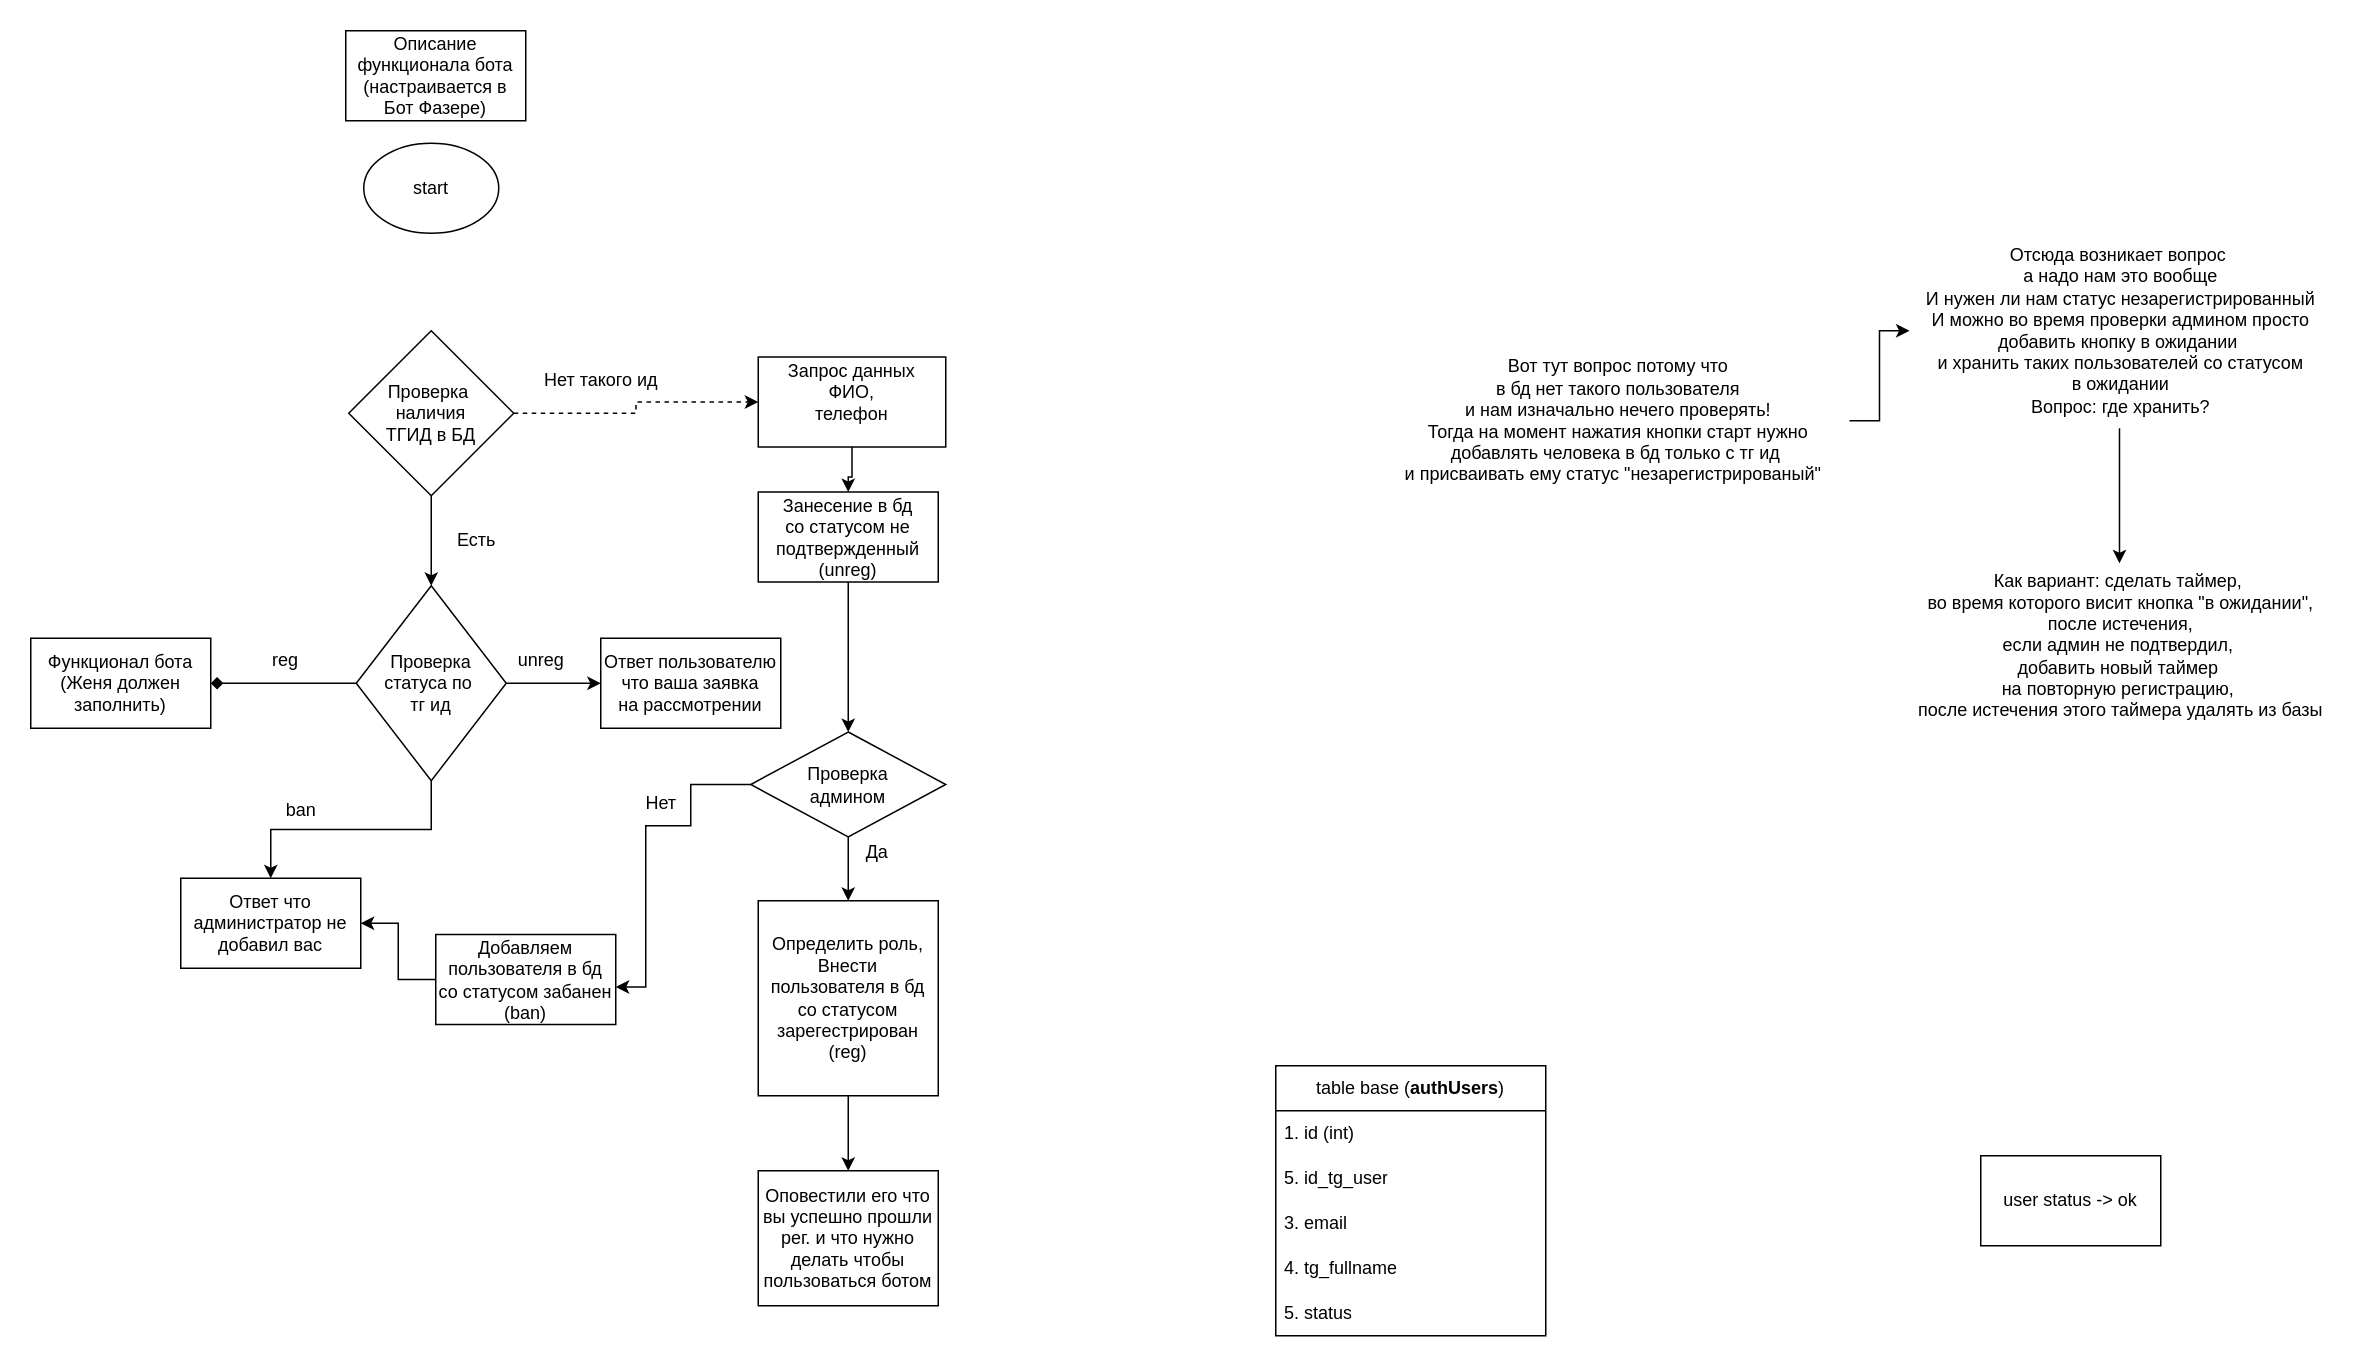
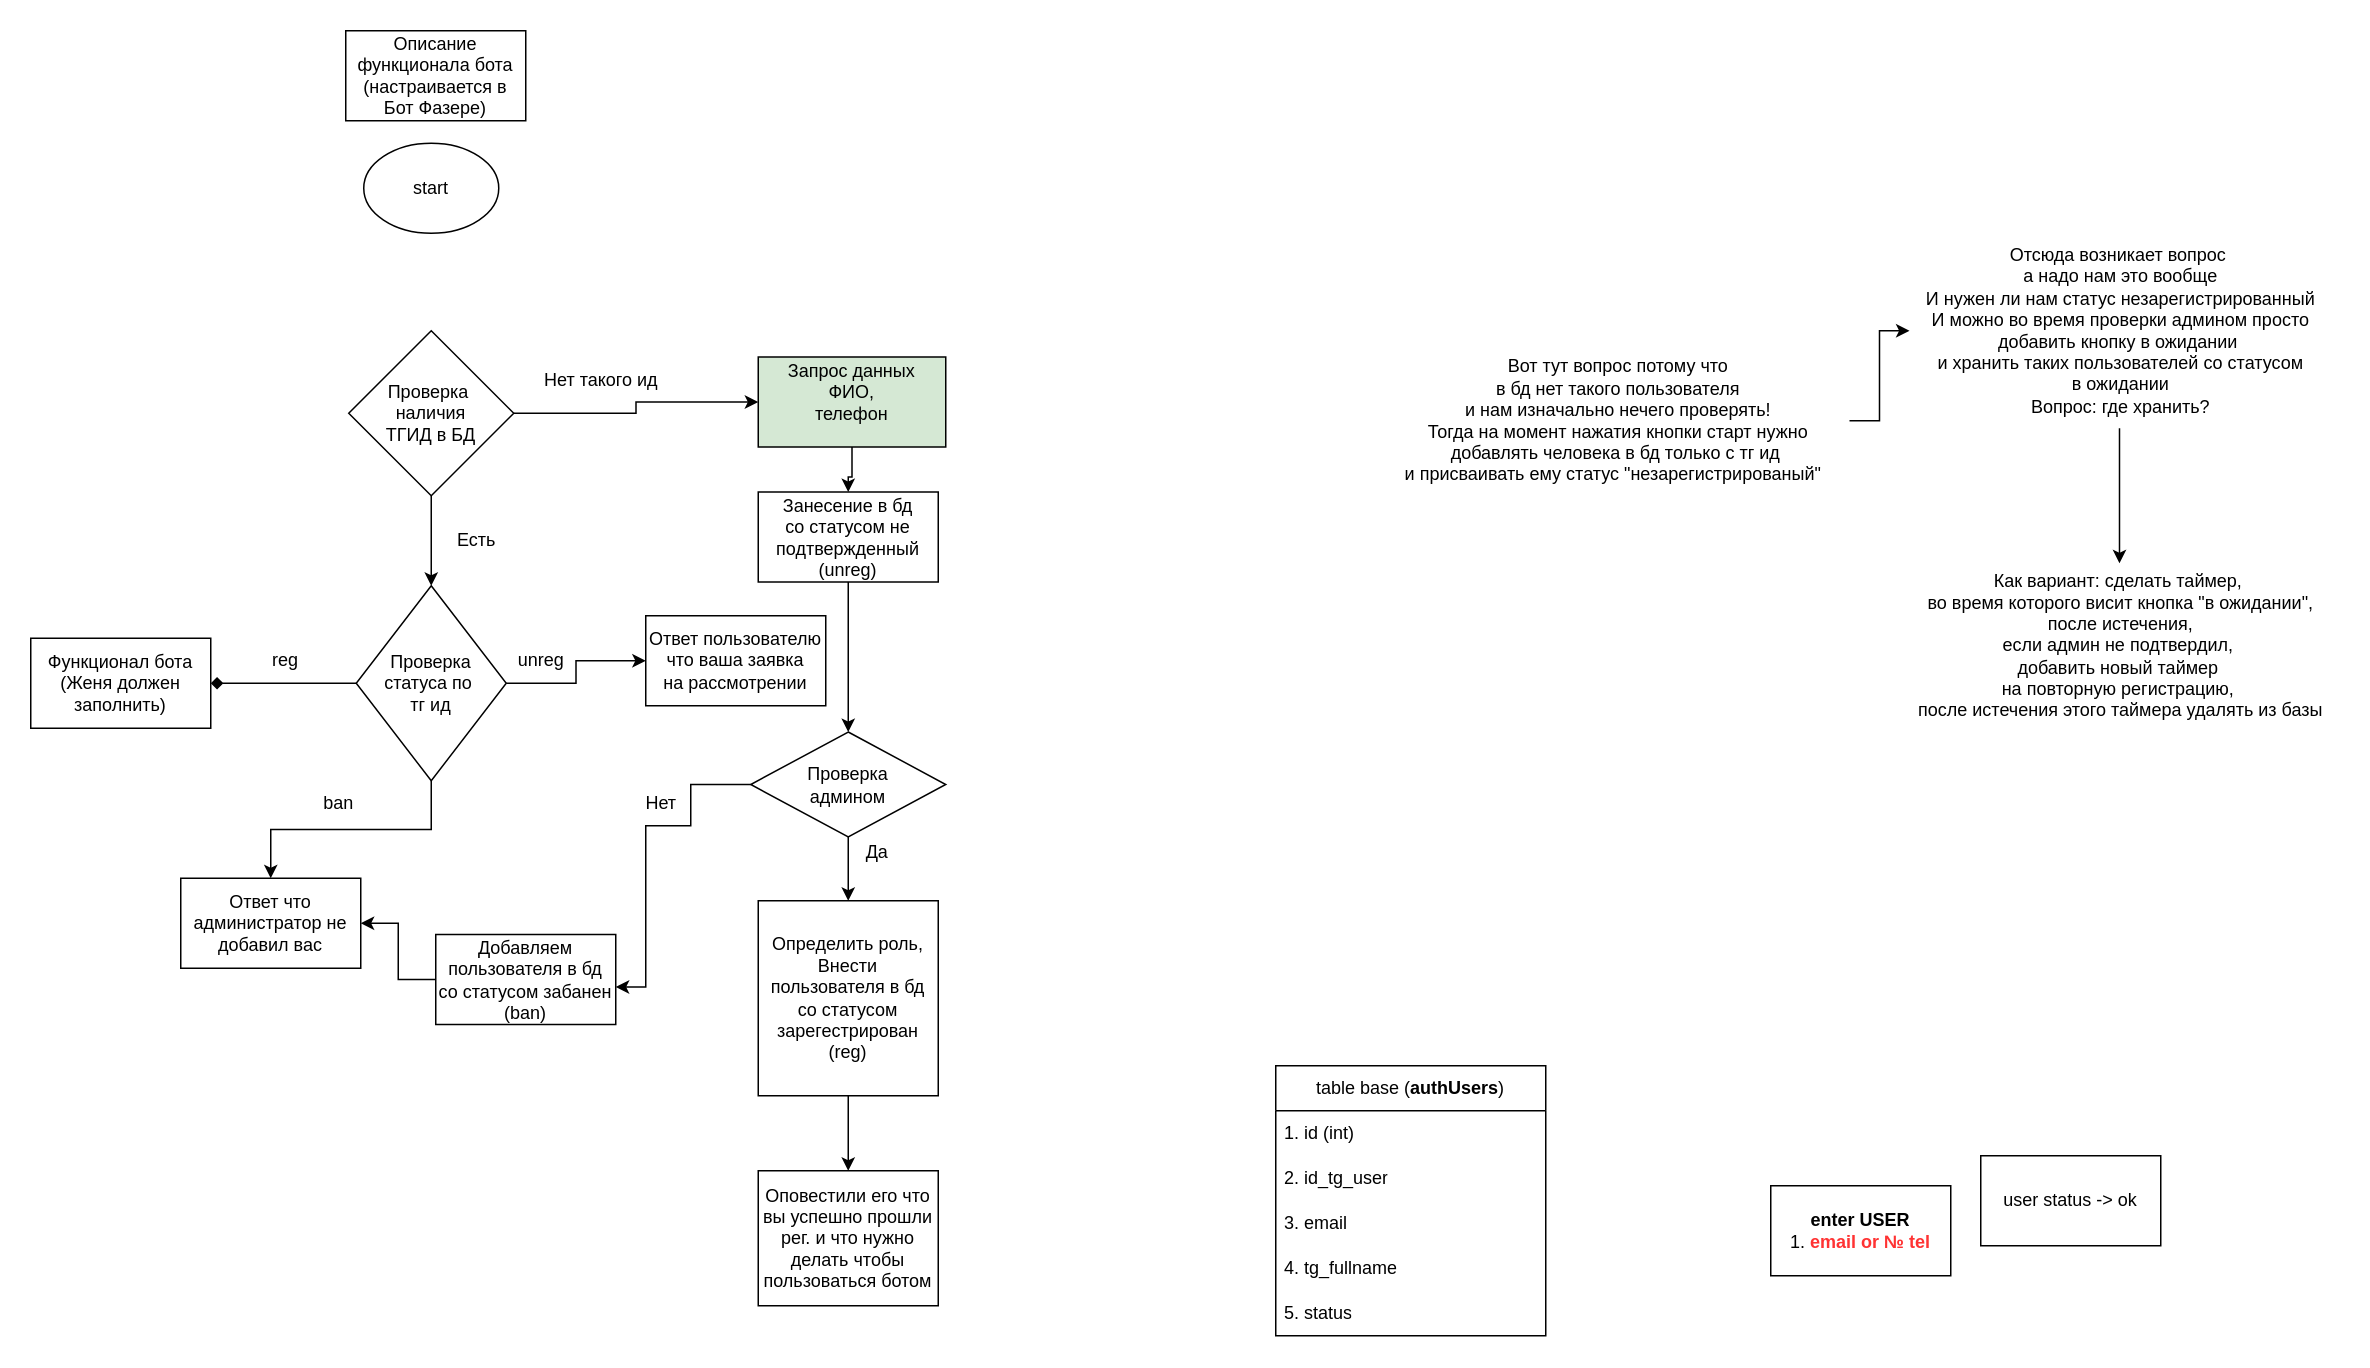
(852, 402) -> (852, 402)
(636, 413) -> (636, 413)
(691, 683) -> (736, 661)
(301, 811) -> (338, 803)
(1343, 1178) -> (1343, 1178)
none -> (1861, 1231)
